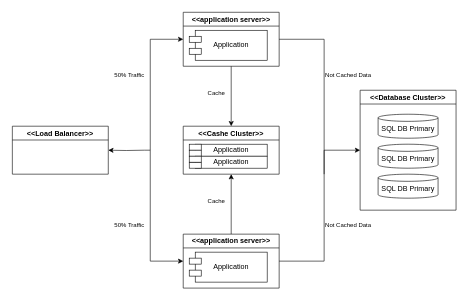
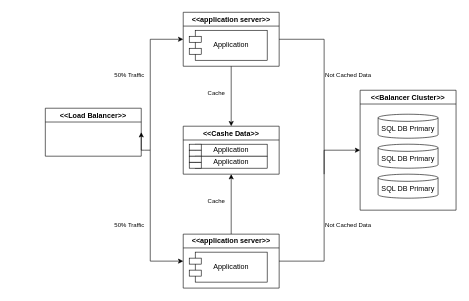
(408, 98) -> (408, 98)
(231, 134) -> (231, 134)
(60, 150) -> (93, 132)
